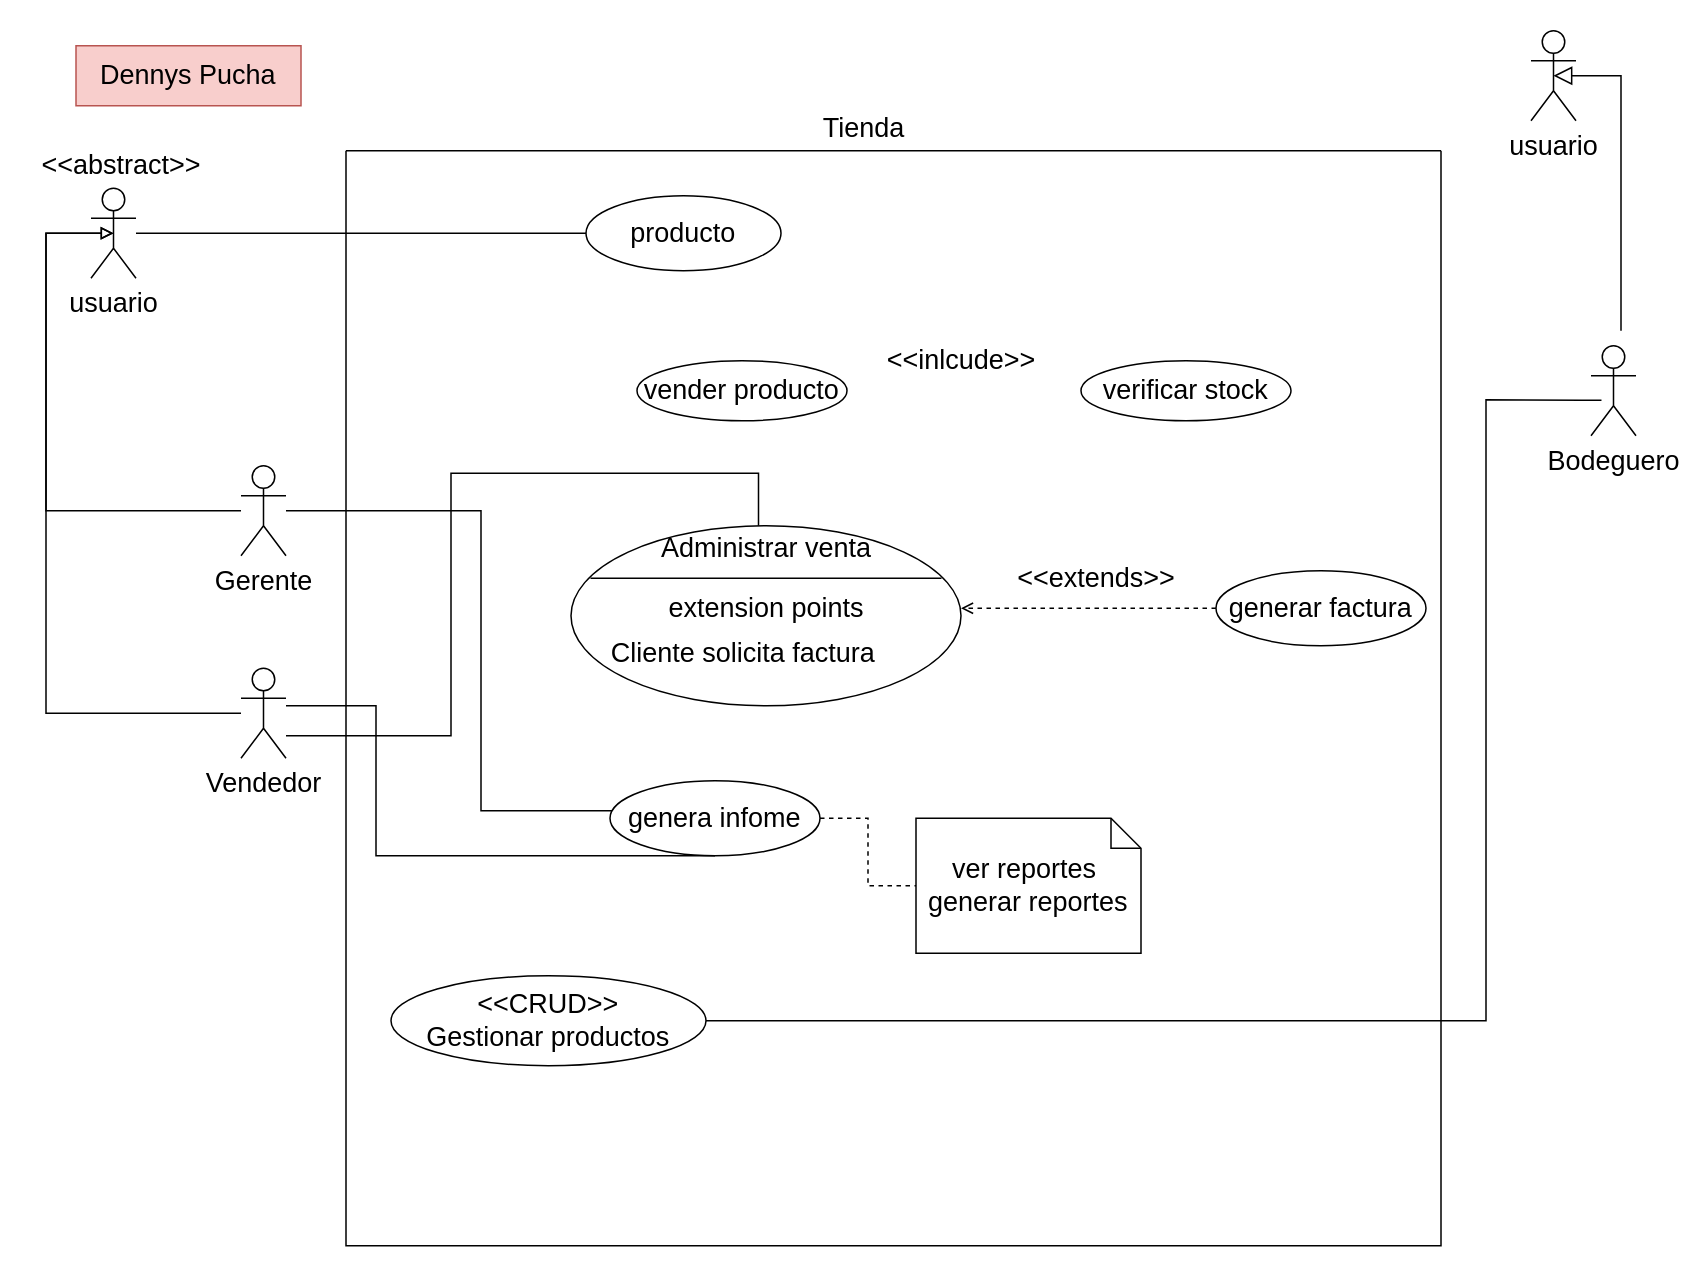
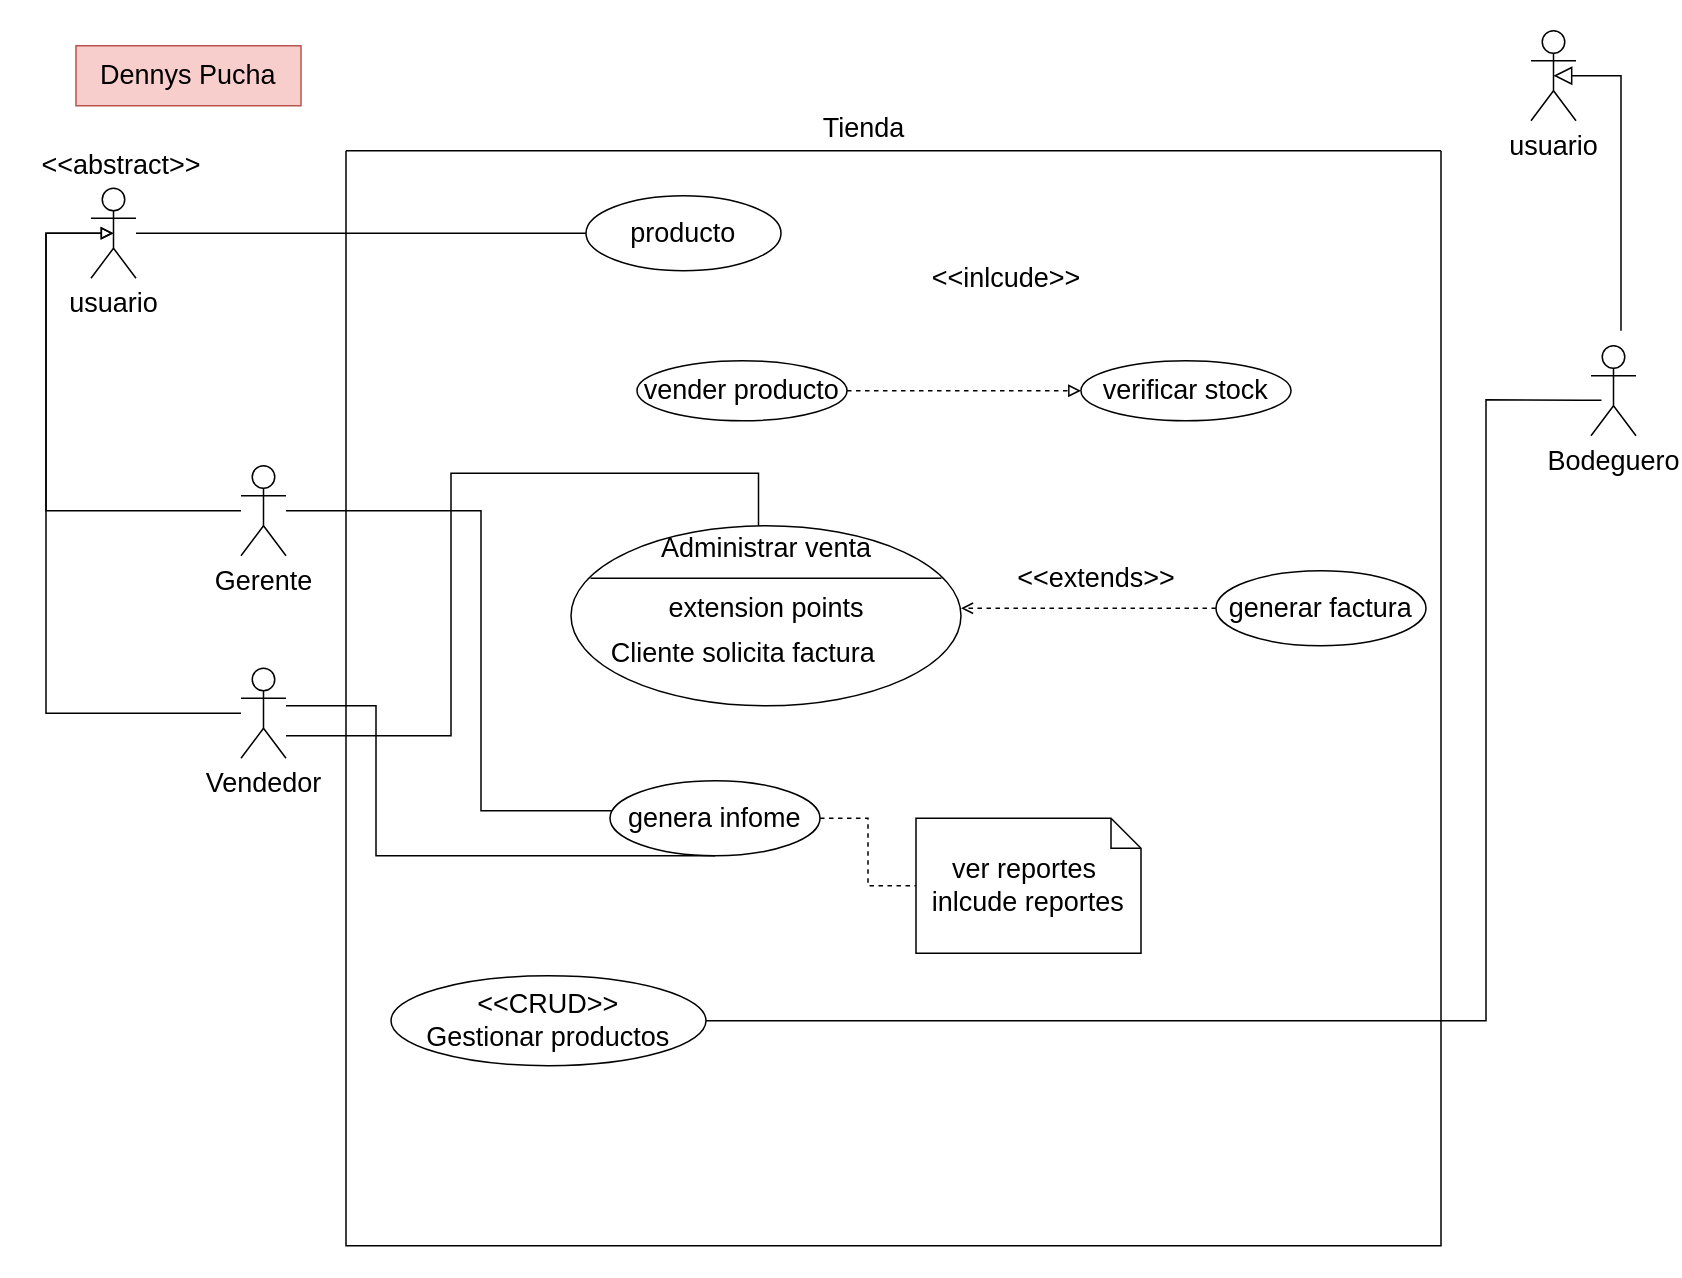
(961, 361) -> (1006, 278)
none -> (957, 391)
(1028, 886) -> (1028, 886)
